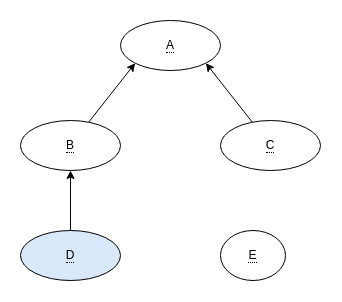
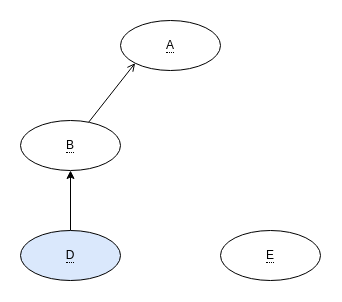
(130, 70) -> (131, 68)
(231, 95) -> none
(271, 146) -> none
(253, 256) -> (271, 256)
